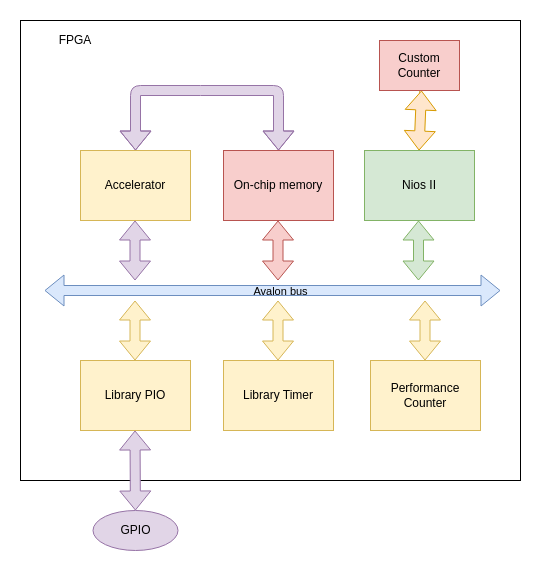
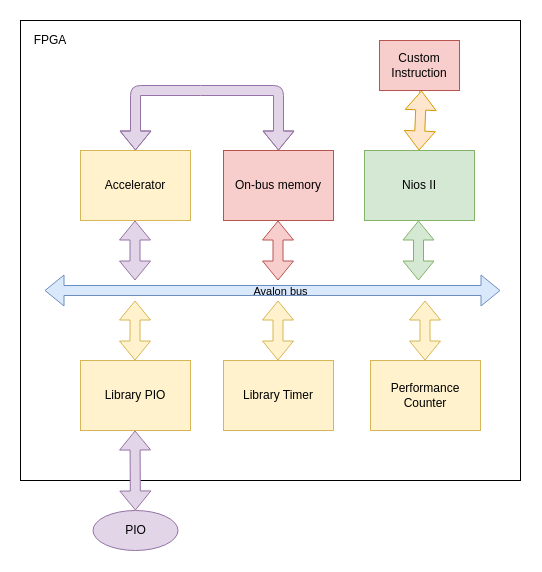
(76, 41) -> (51, 41)
(420, 66) -> (420, 66)
(279, 186) -> (279, 186)
(136, 531) -> (136, 531)
